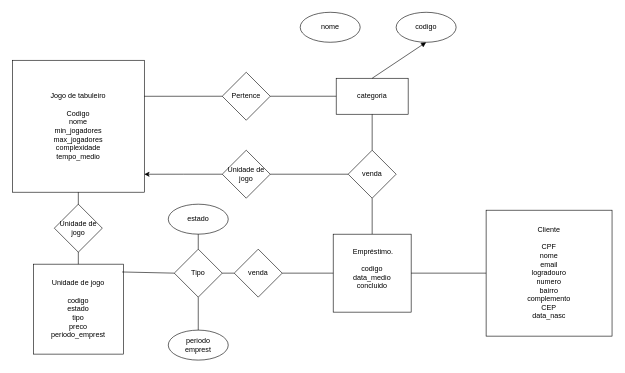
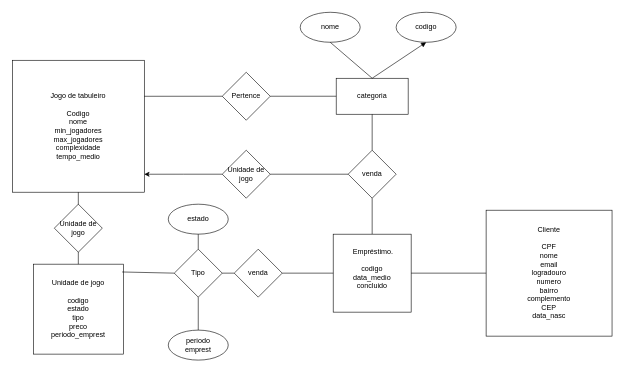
none -> (350, 59)
